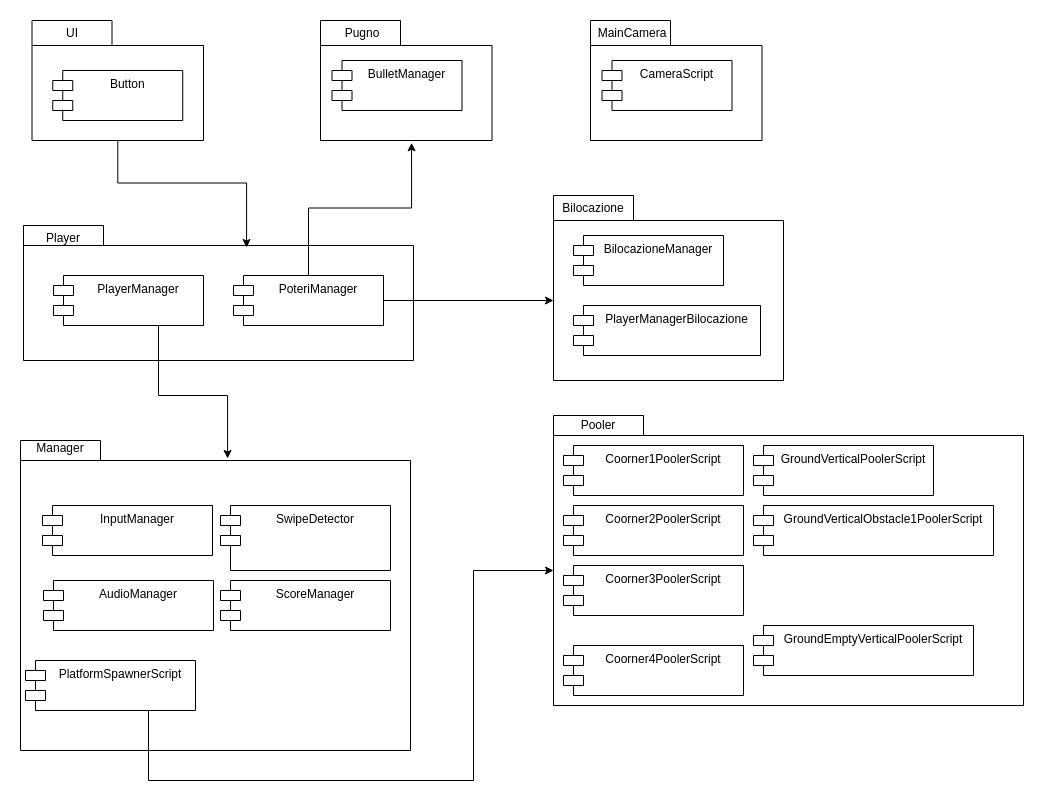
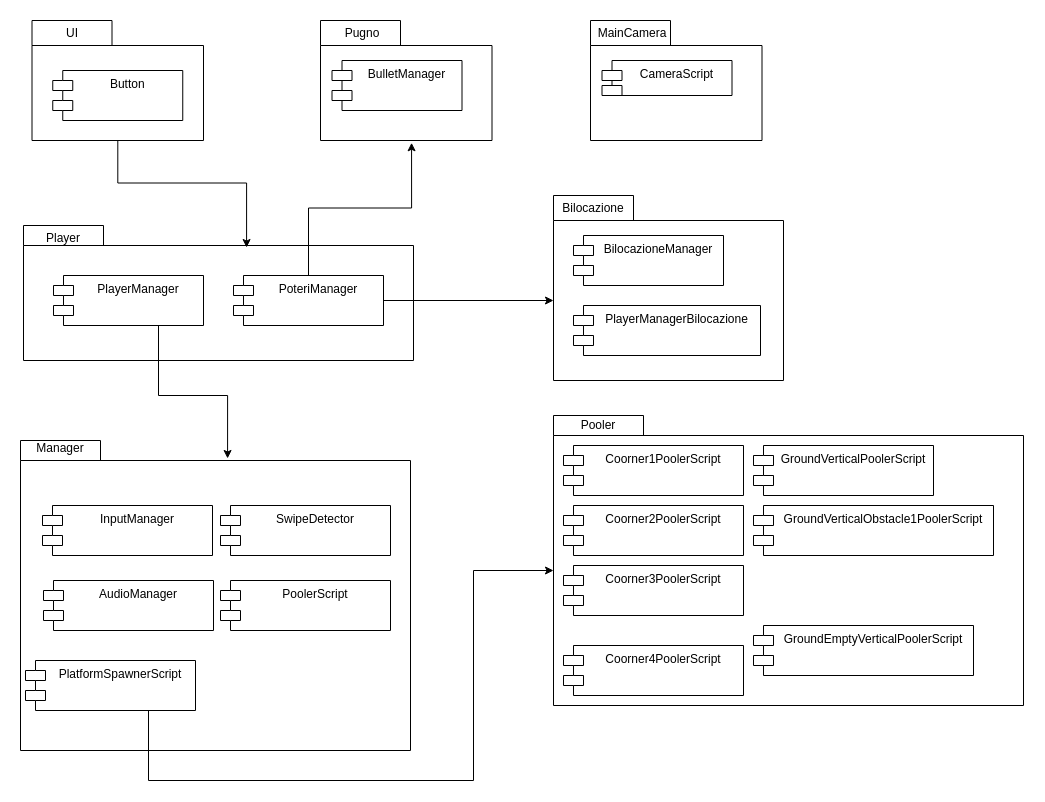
(667, 86) -> (667, 78)
(306, 538) -> (306, 531)
(315, 594) -> (315, 594)
